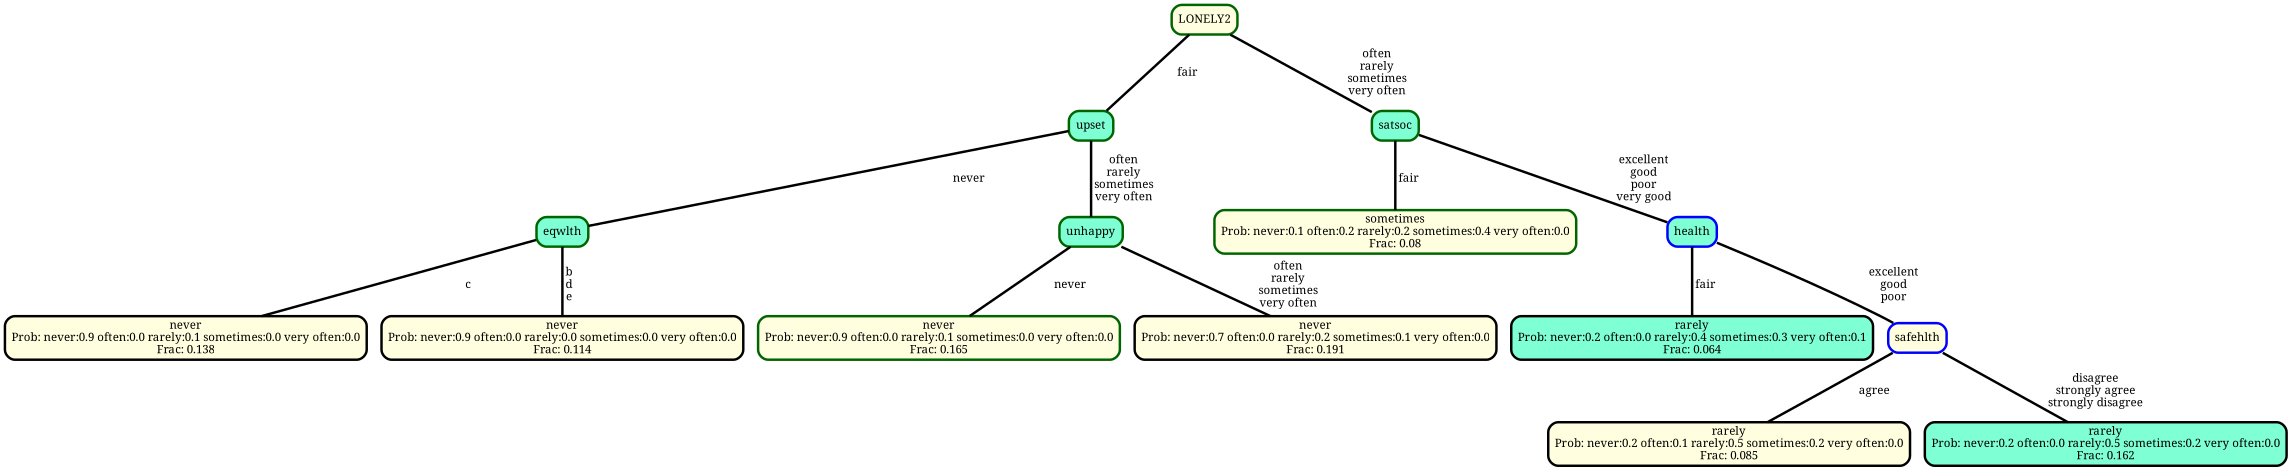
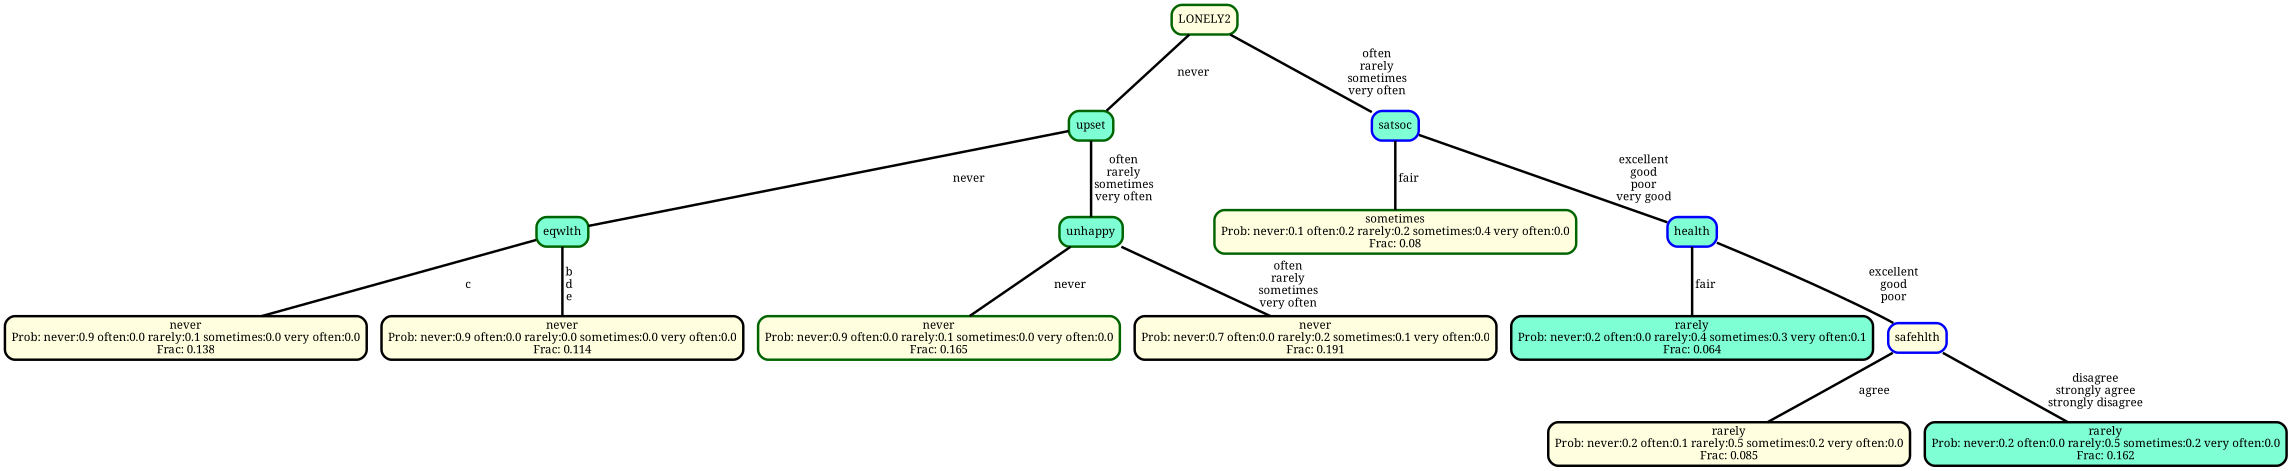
(1186, 73) -> (1192, 73)
(1395, 126) -> (1395, 126)
